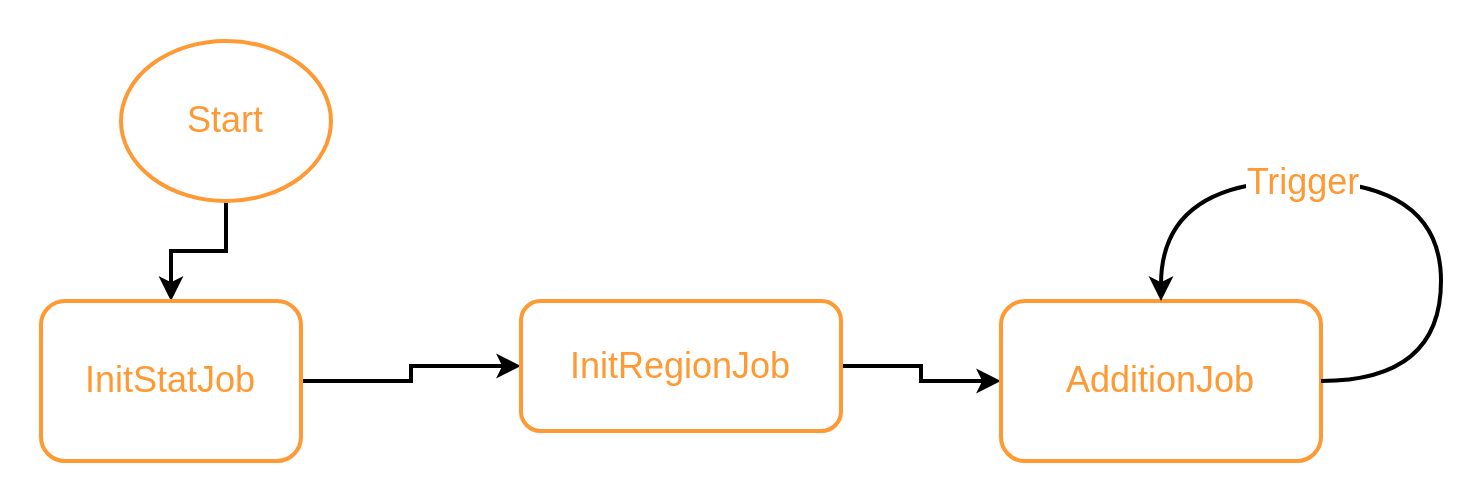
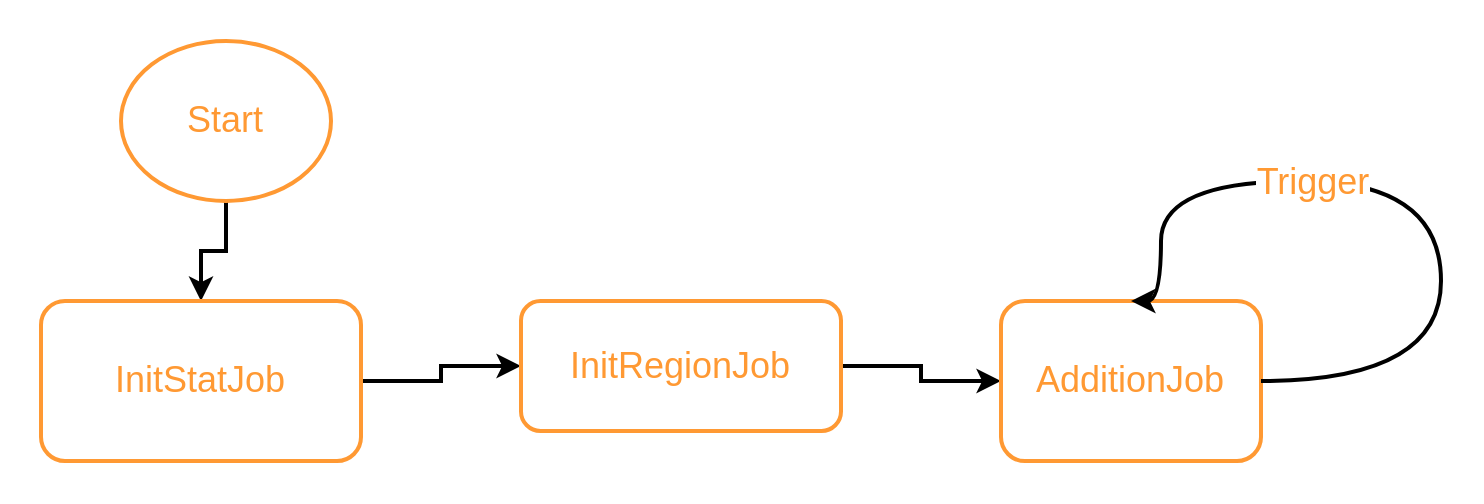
(171, 381) -> (201, 381)
(1161, 381) -> (1131, 381)
